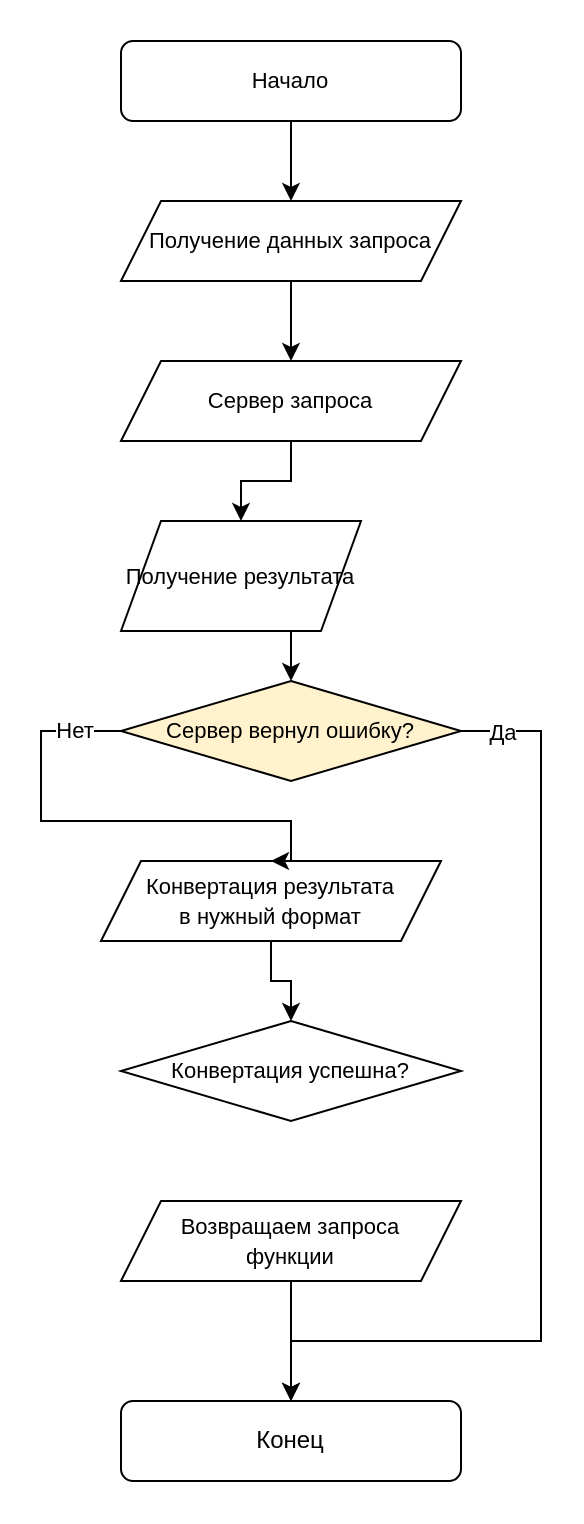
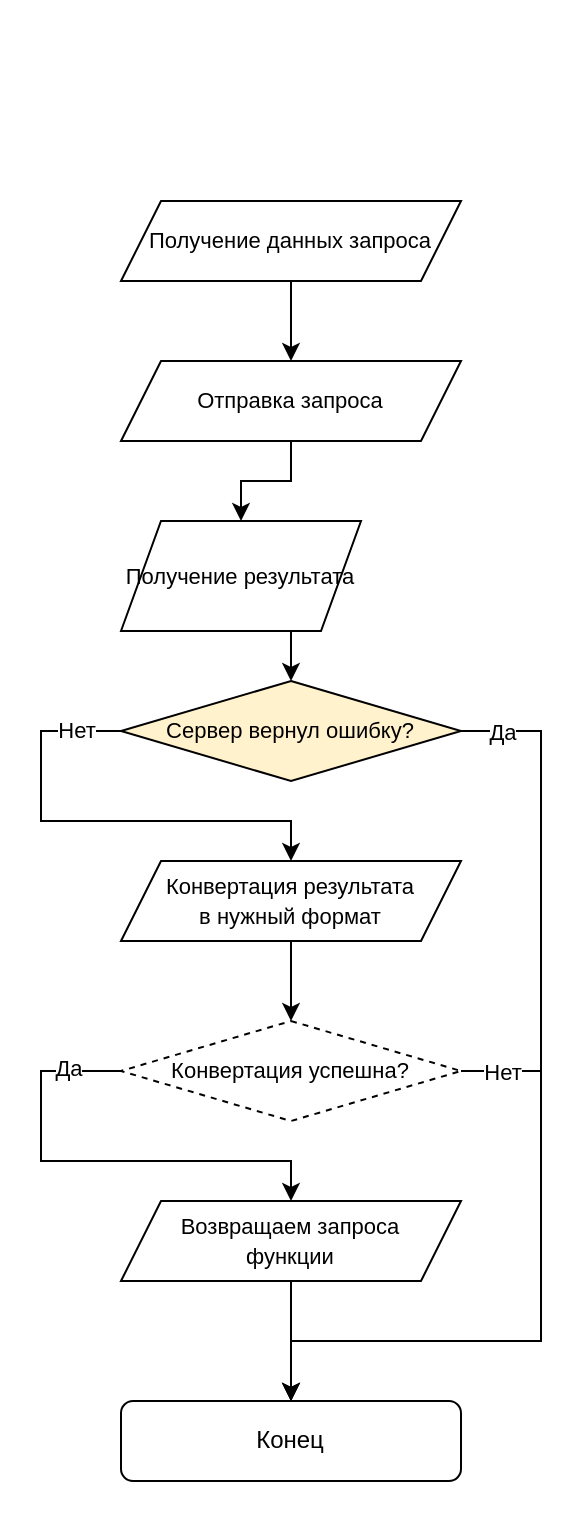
(291, 81) -> none
(291, 154) -> none
(291, 401) -> (291, 401)
(271, 901) -> (291, 901)
(291, 1071) -> (291, 1071)
none -> (499, 1071)
none -> (94, 1161)
